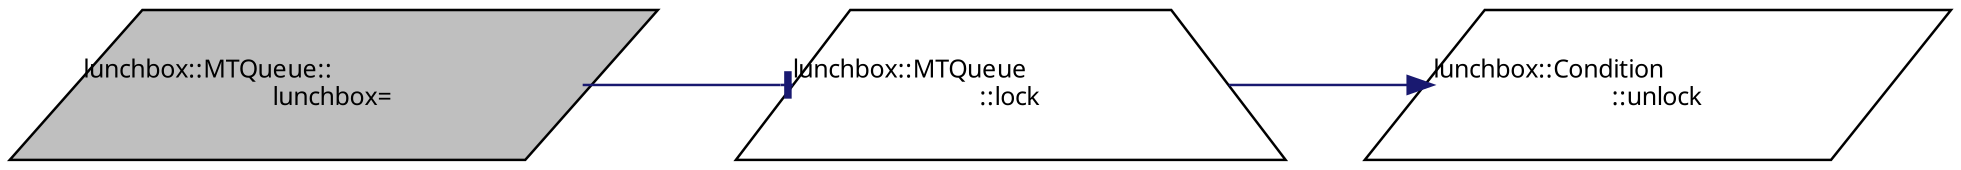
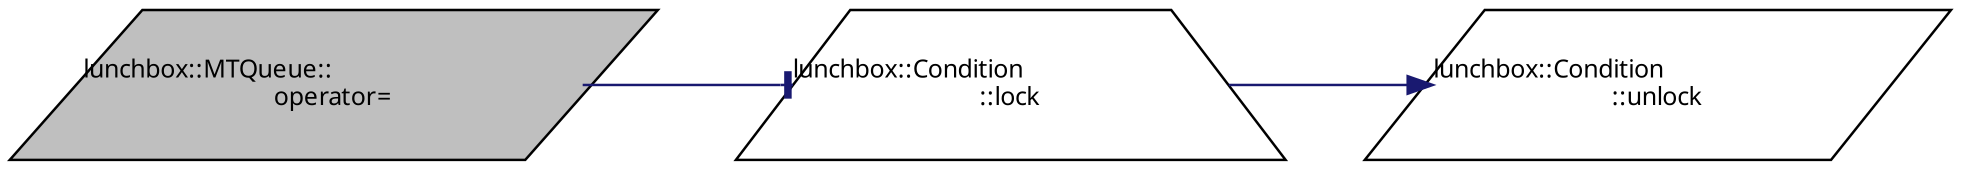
(334, 85) -> (334, 85)
(1011, 85) -> (1011, 85)
